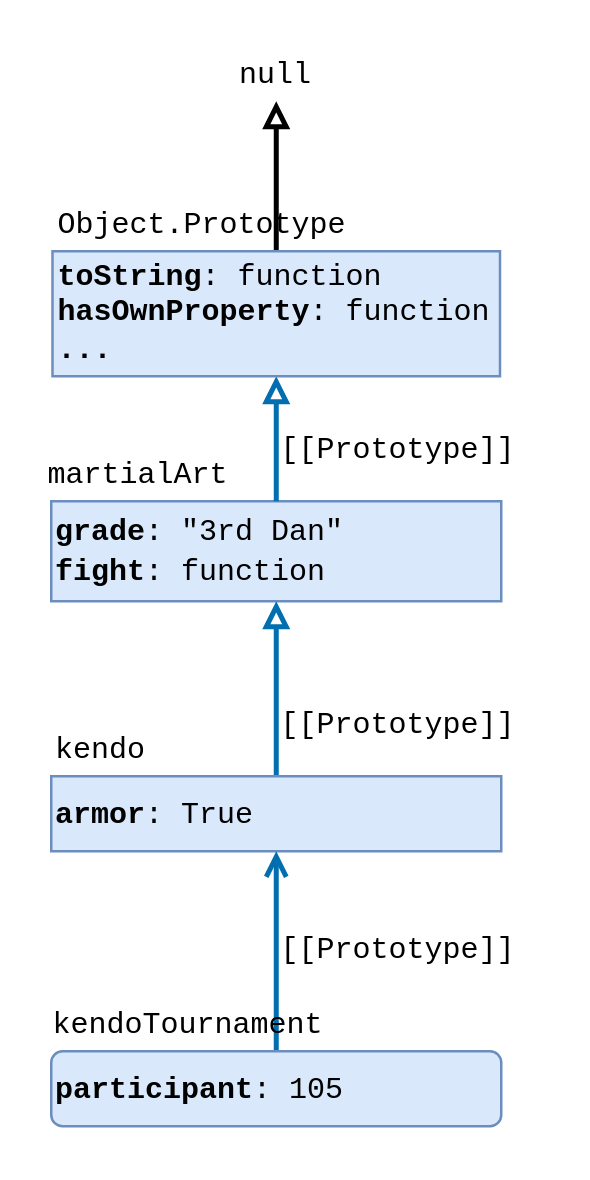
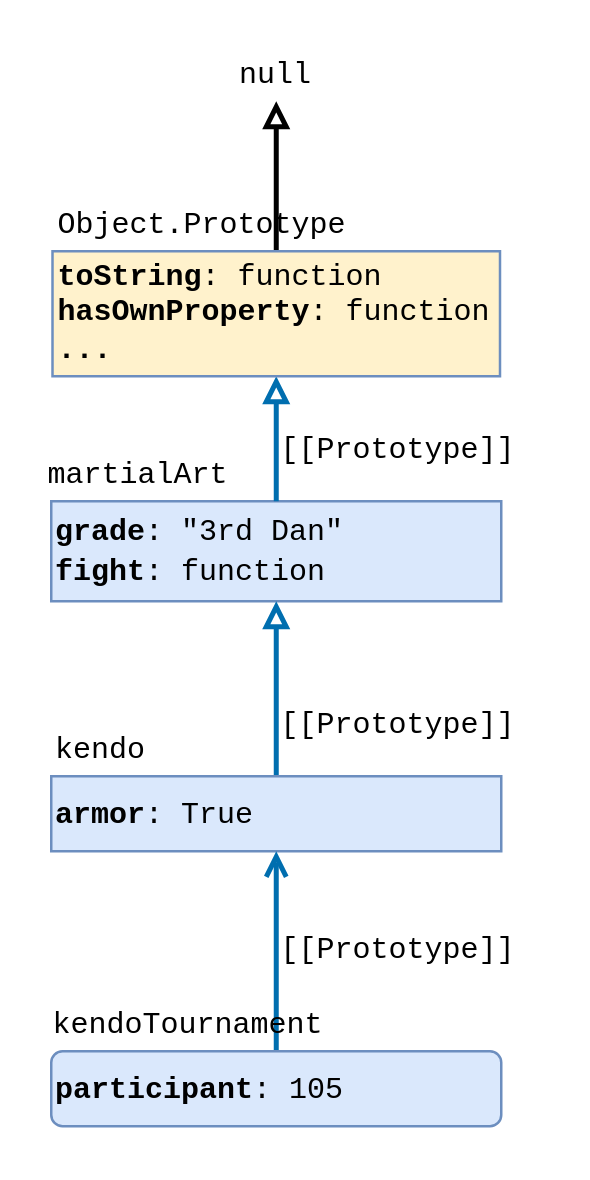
(276, 314) -> (276, 314)
